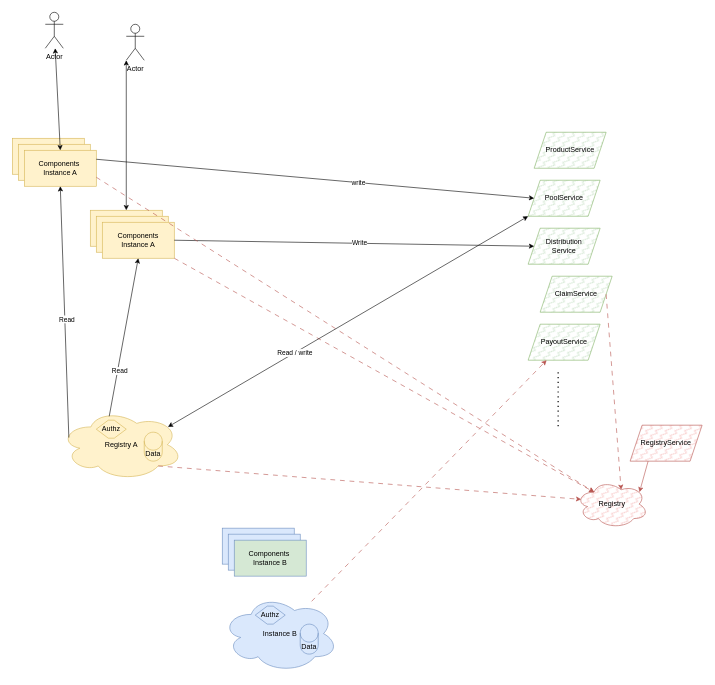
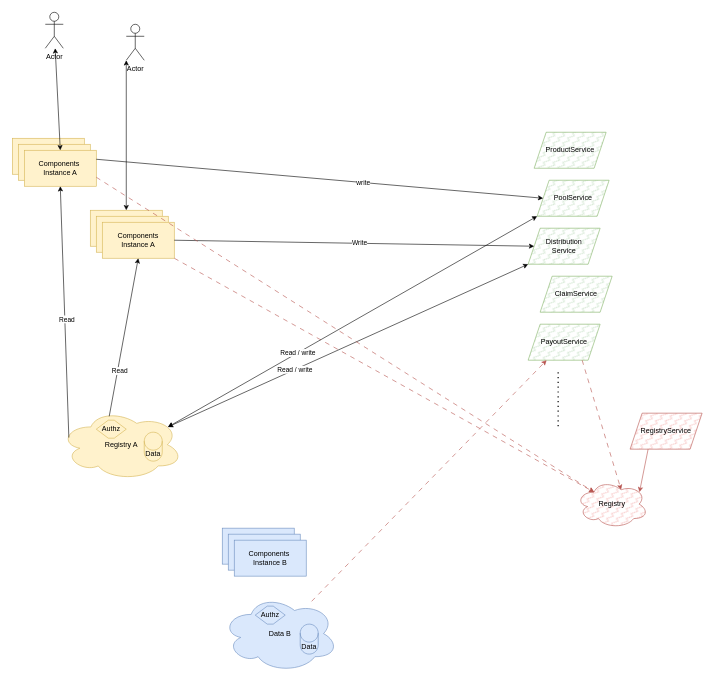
(564, 198) -> (573, 198)
none -> (351, 344)
(616, 417) -> none
none -> (601, 423)
(666, 443) -> (666, 431)
(303, 478) -> none
(270, 558) -> (270, 558)
(280, 634) -> (280, 634)
